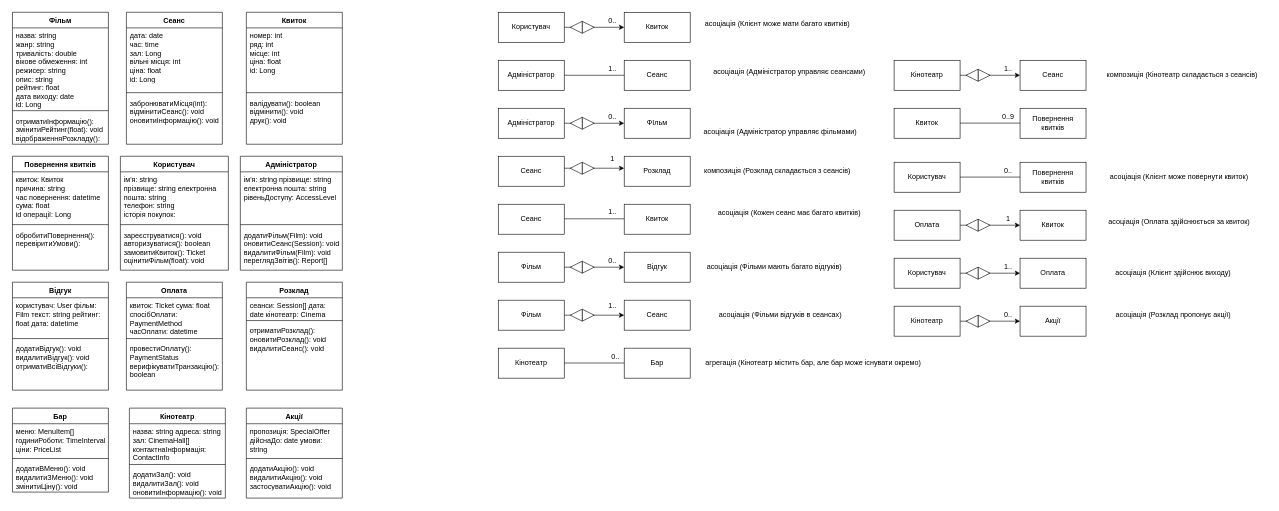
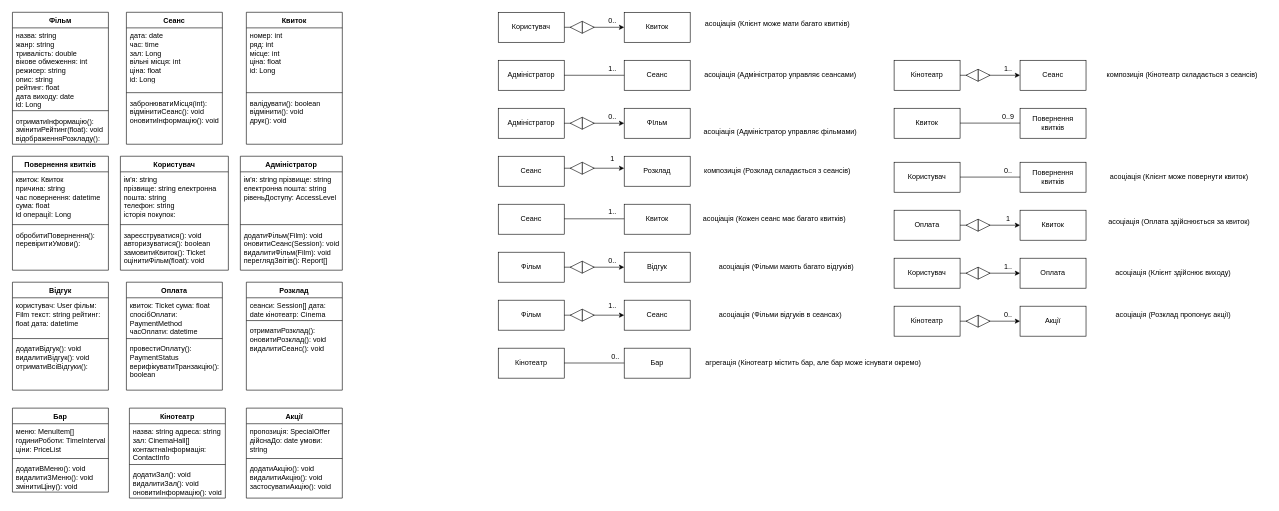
(789, 72) -> (780, 75)
(789, 213) -> (774, 219)
(774, 267) -> (786, 267)
